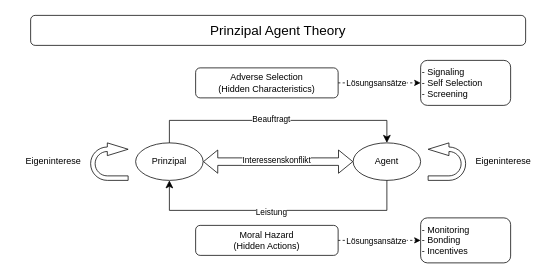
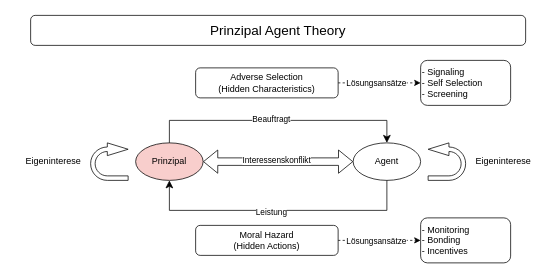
(169, 162) -> (169, 162)
